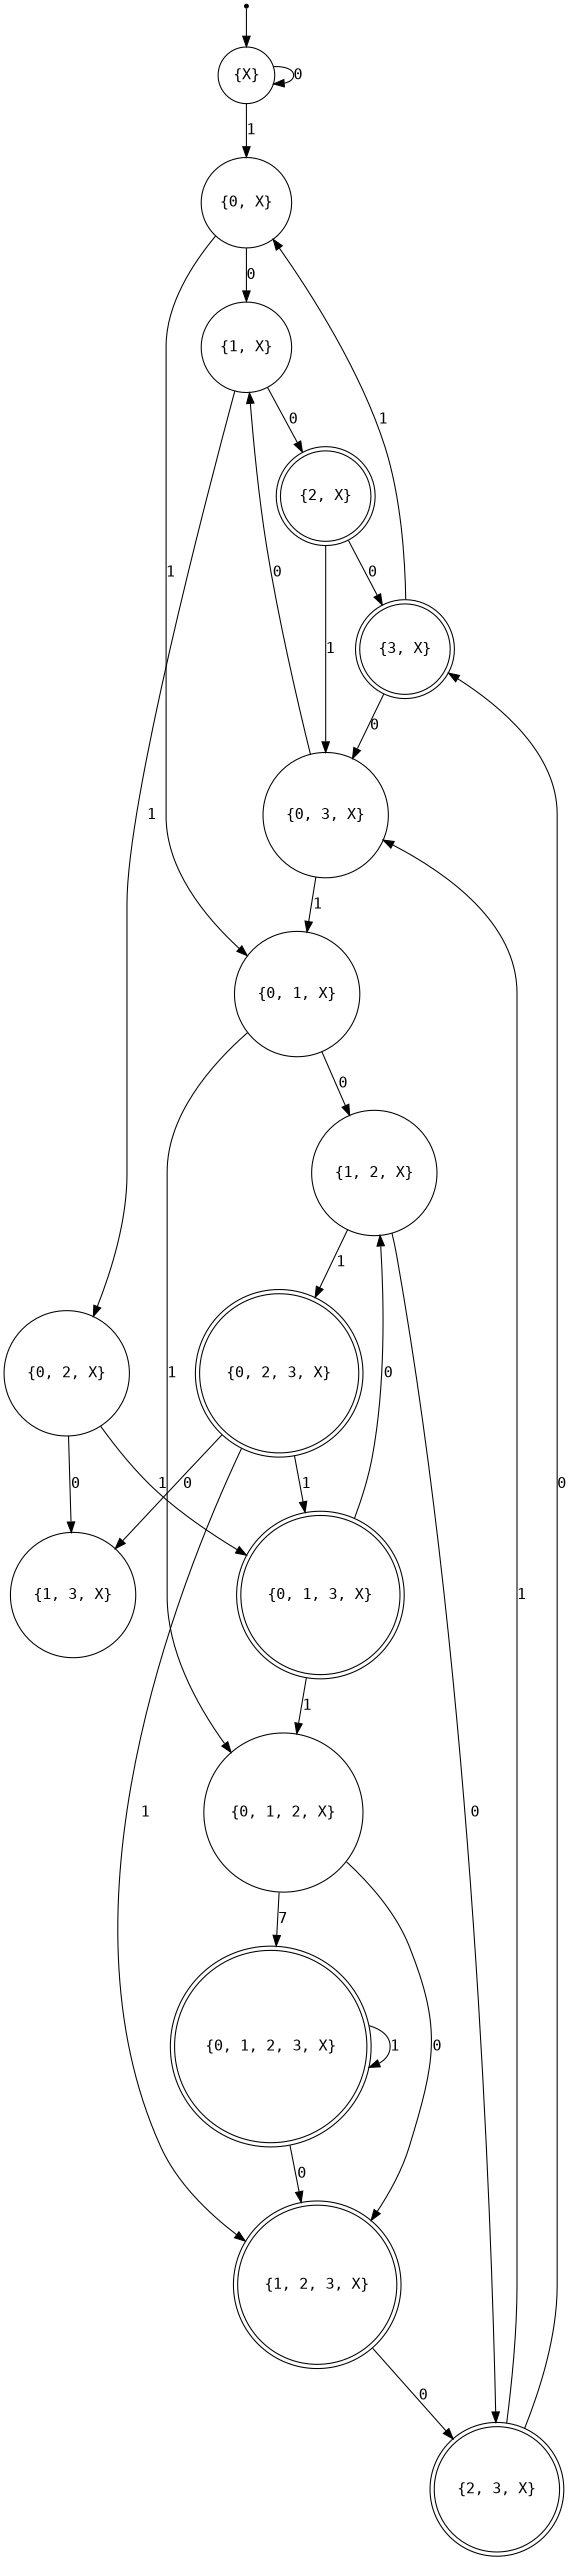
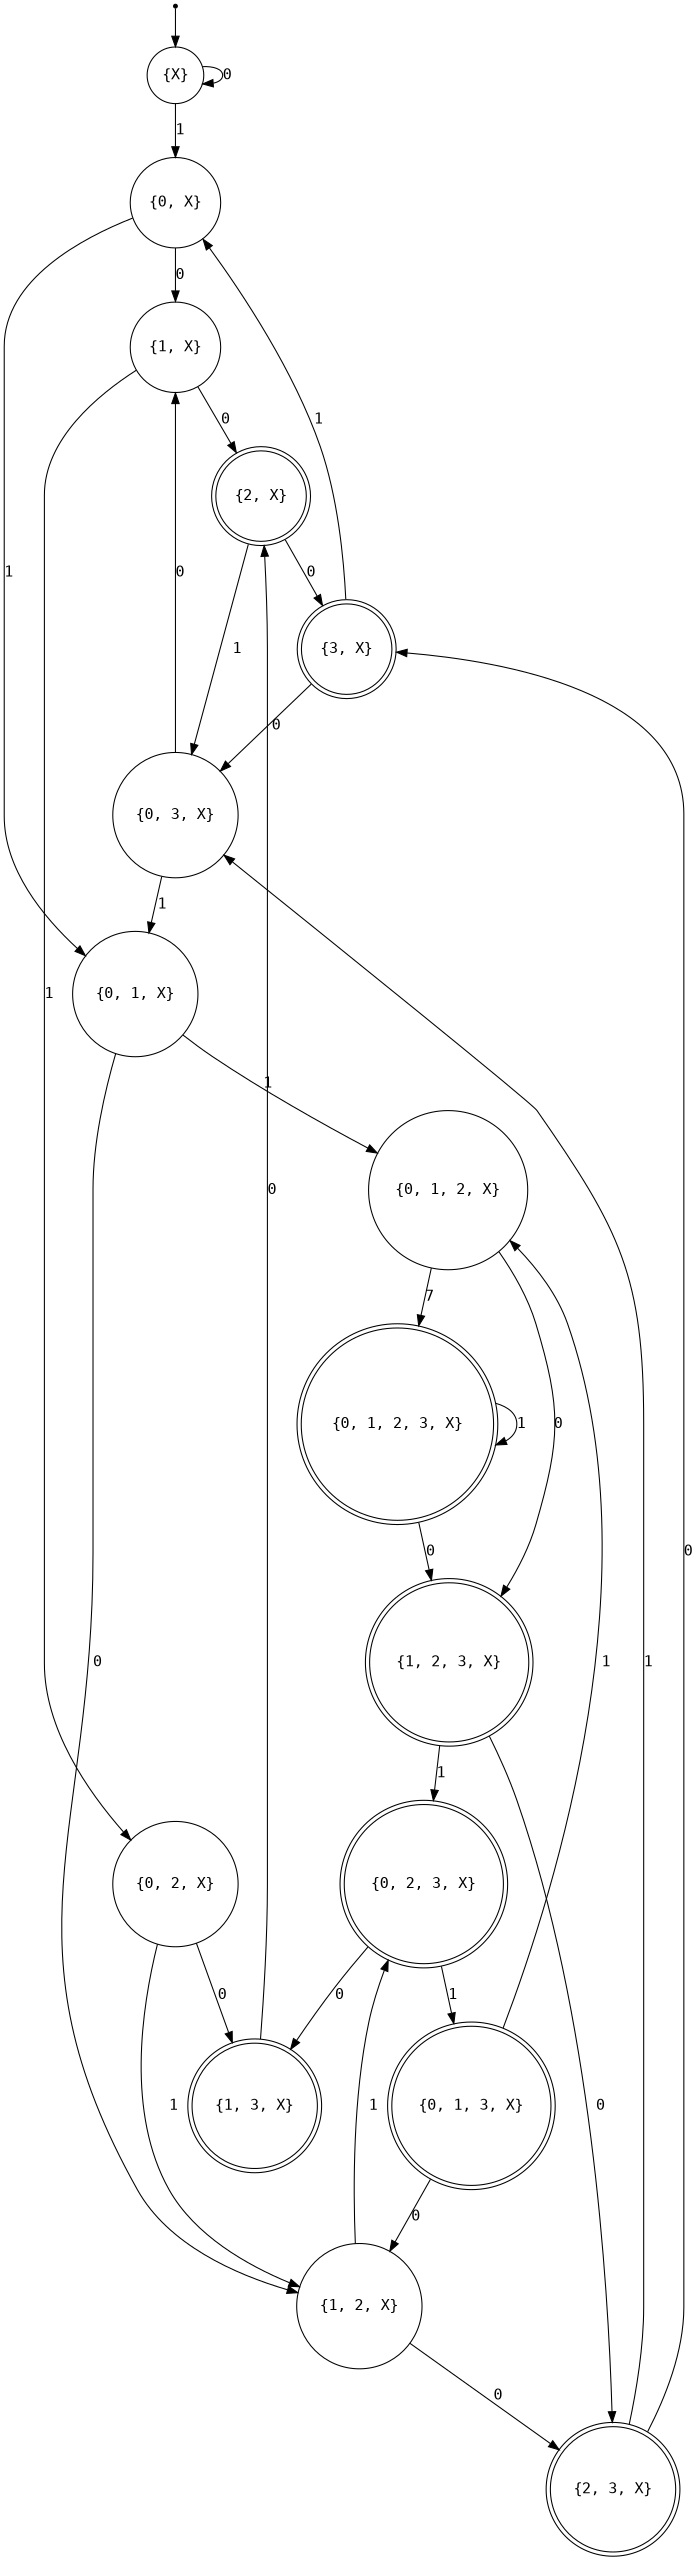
none -> (267, 1298)
(158, 1493) -> (152, 2145)
(73, 1595) -> (255, 2106)
(123, 1849) -> (437, 1768)
